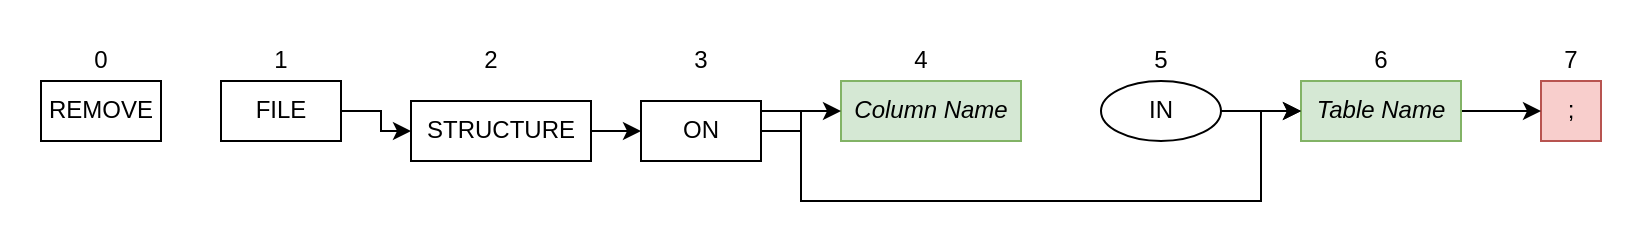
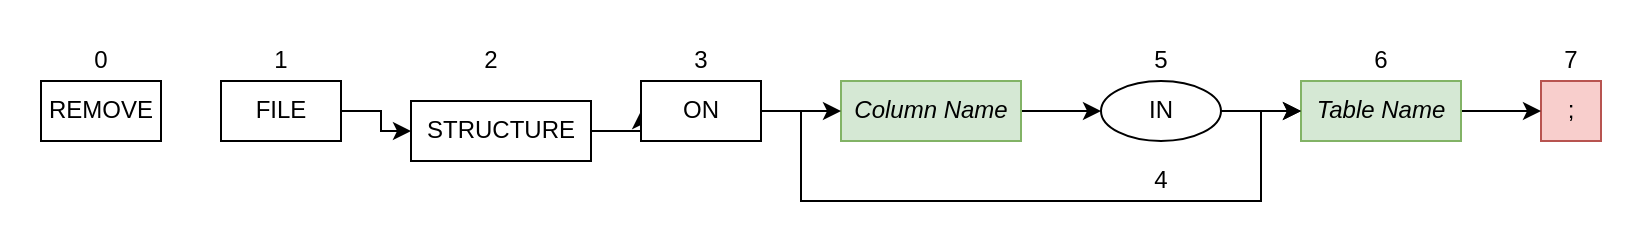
(921, 61) -> (1161, 181)
none -> (1054, 111)
(701, 131) -> (701, 111)
